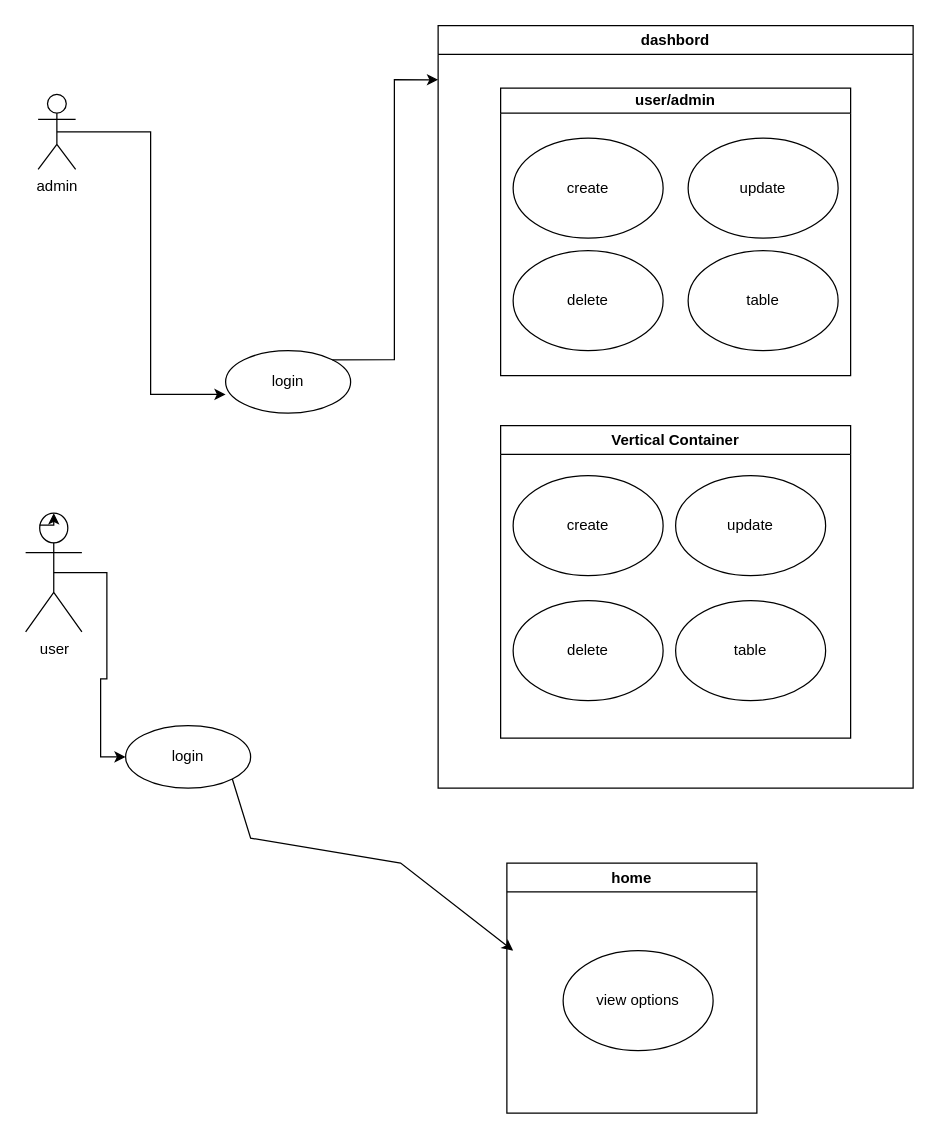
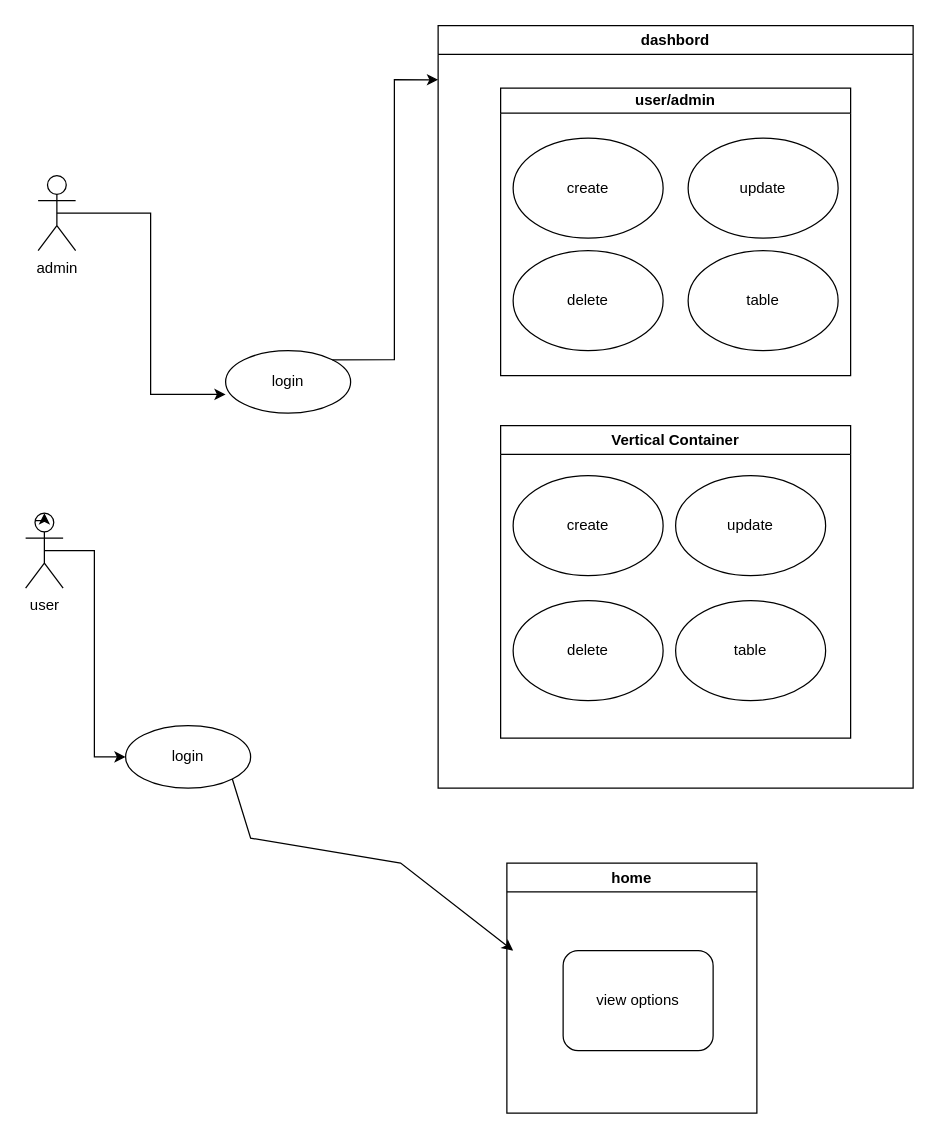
(57, 132) -> (57, 213)
(54, 573) -> (44, 551)
(638, 1001) -> (638, 1001)
